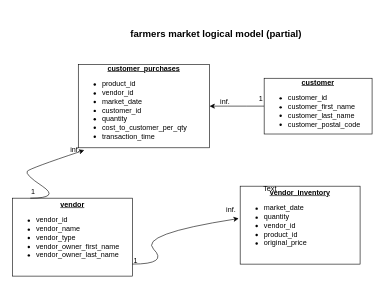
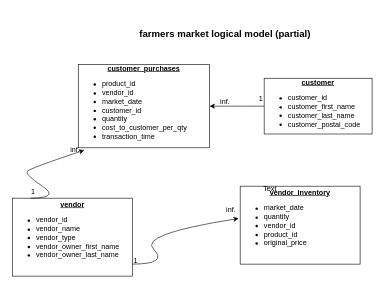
(216, 33) -> (225, 33)
